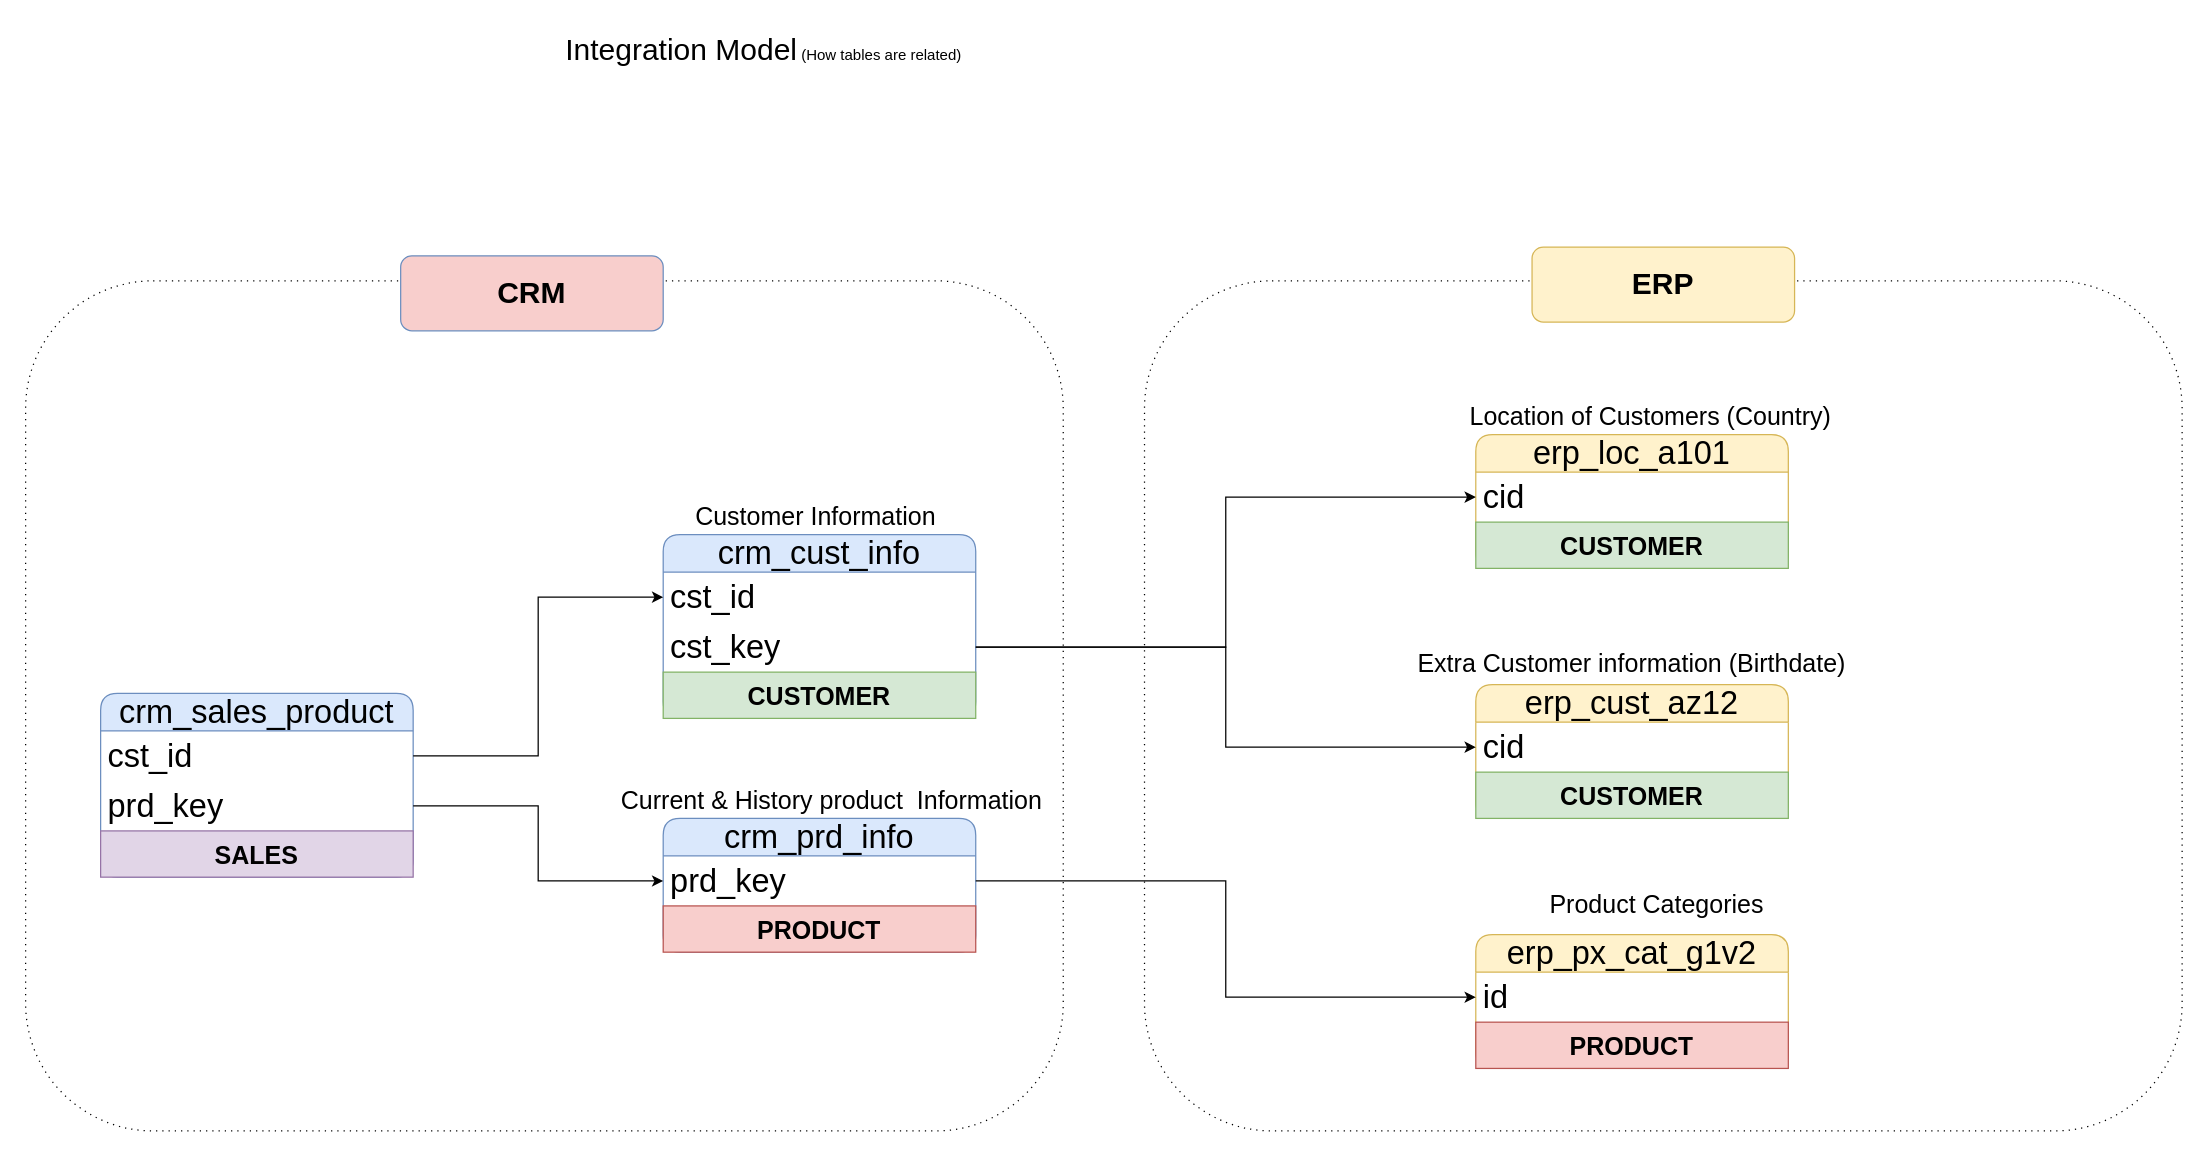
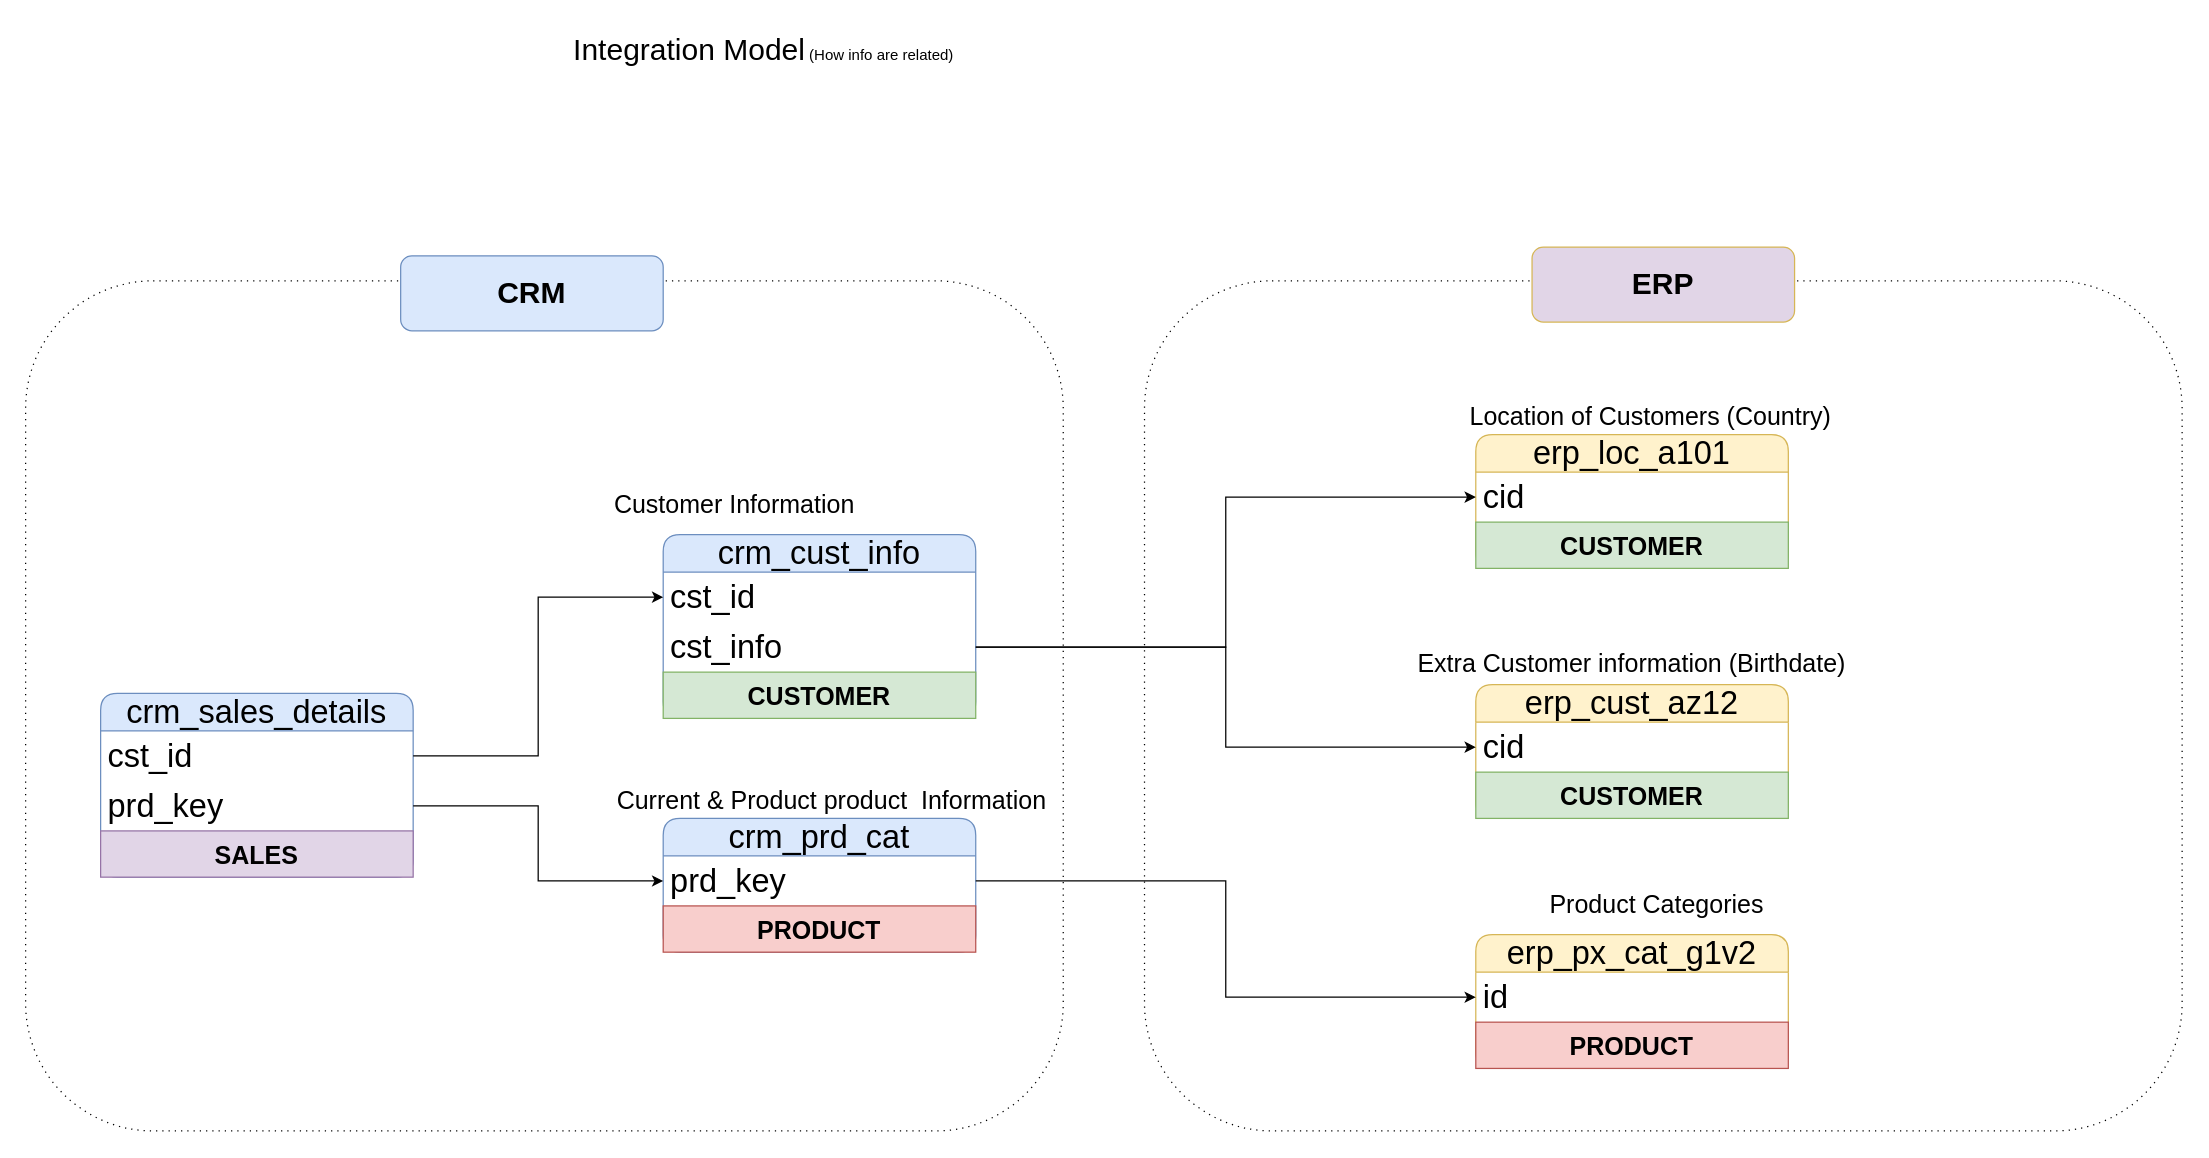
(764, 51) -> (764, 51)
(1663, 284) -> (1663, 284)
(532, 293) -> (532, 293)
(819, 516) -> (738, 503)
(734, 647) -> (739, 647)
(257, 712) -> (257, 712)
(832, 799) -> (832, 799)
(819, 837) -> (819, 837)
